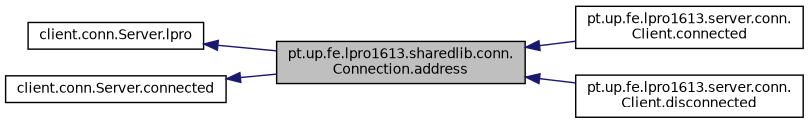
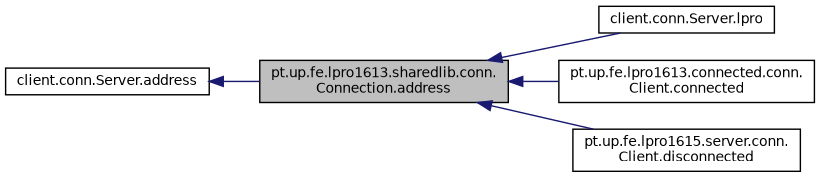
(689, 27) -> (687, 81)
(247, 48) -> (561, 45)
(116, 89) -> (107, 81)
(689, 96) -> (687, 150)
